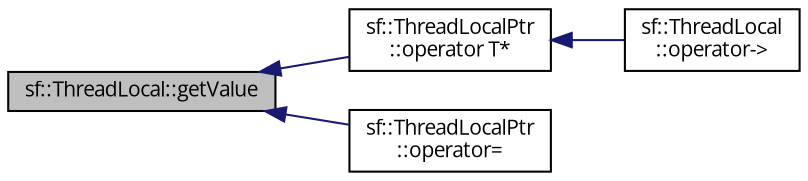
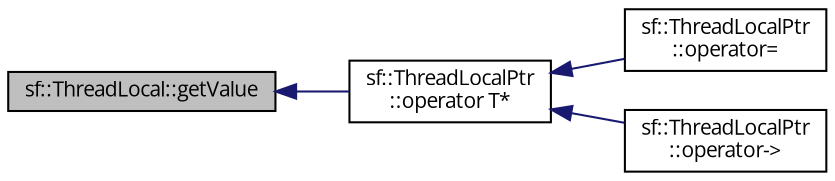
(712, 40) -> (726, 141)
(317, 120) -> (598, 64)
